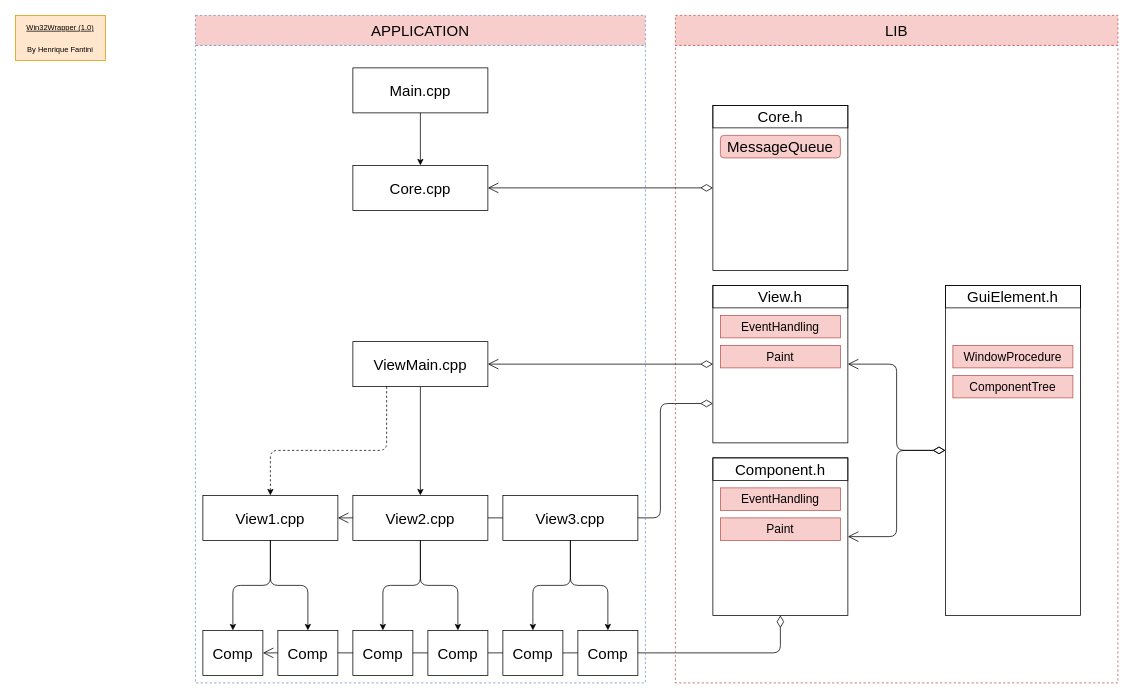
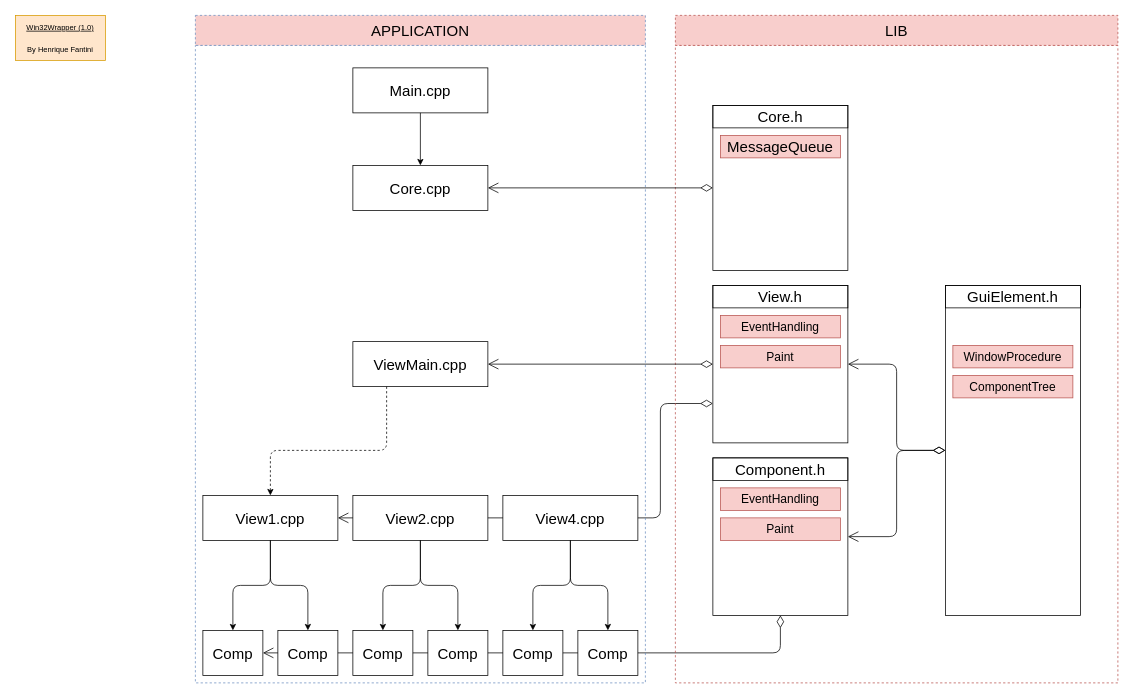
(780, 147) -> (780, 147)
(420, 438) -> none
(570, 518) -> (570, 518)
